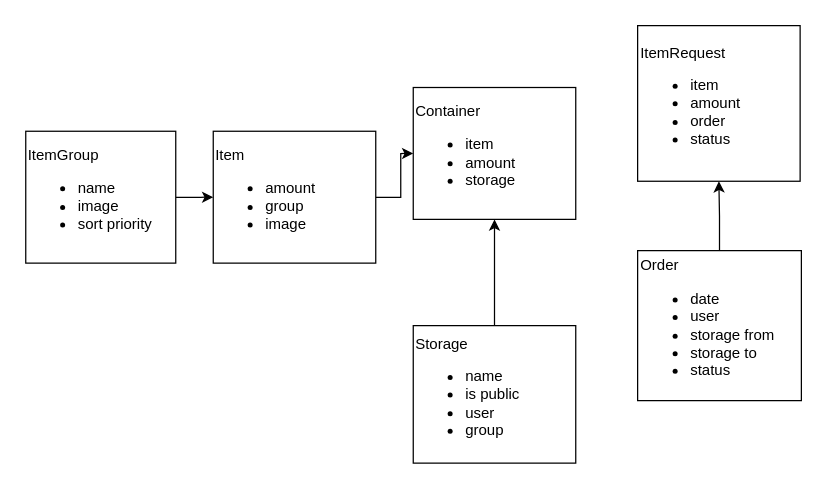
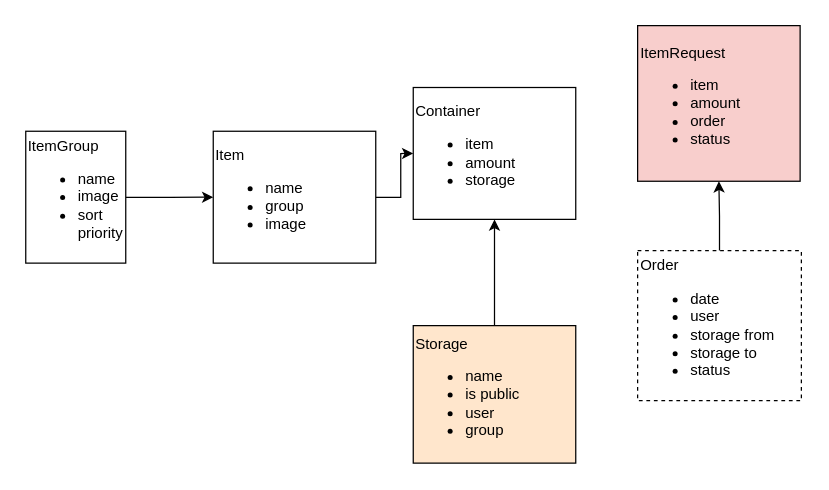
(719, 103) -> (719, 103)
(101, 197) -> (76, 197)
(241, 197) -> (237, 197)
(719, 326) -> (719, 326)
(494, 394) -> (494, 394)
